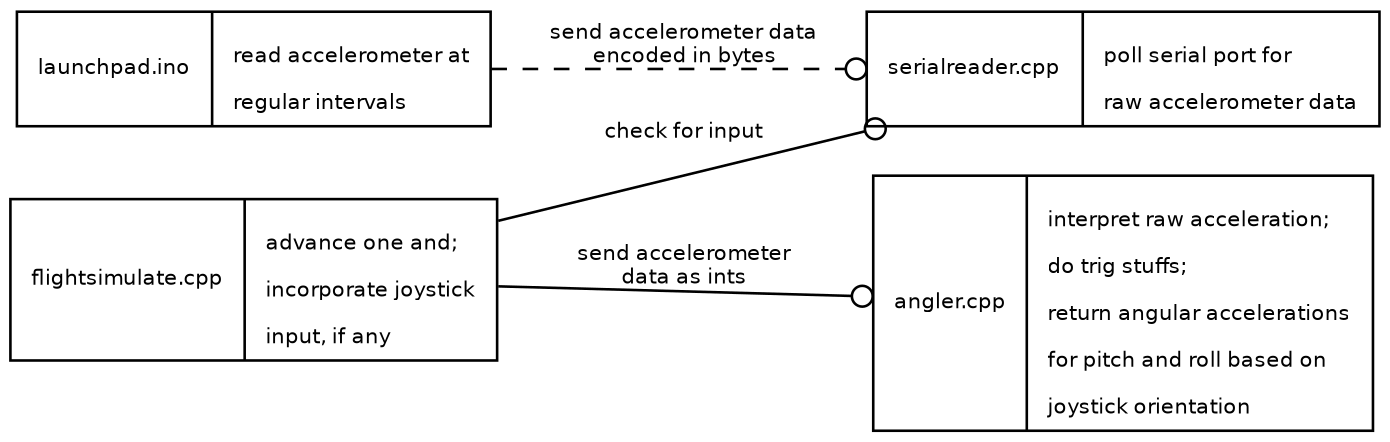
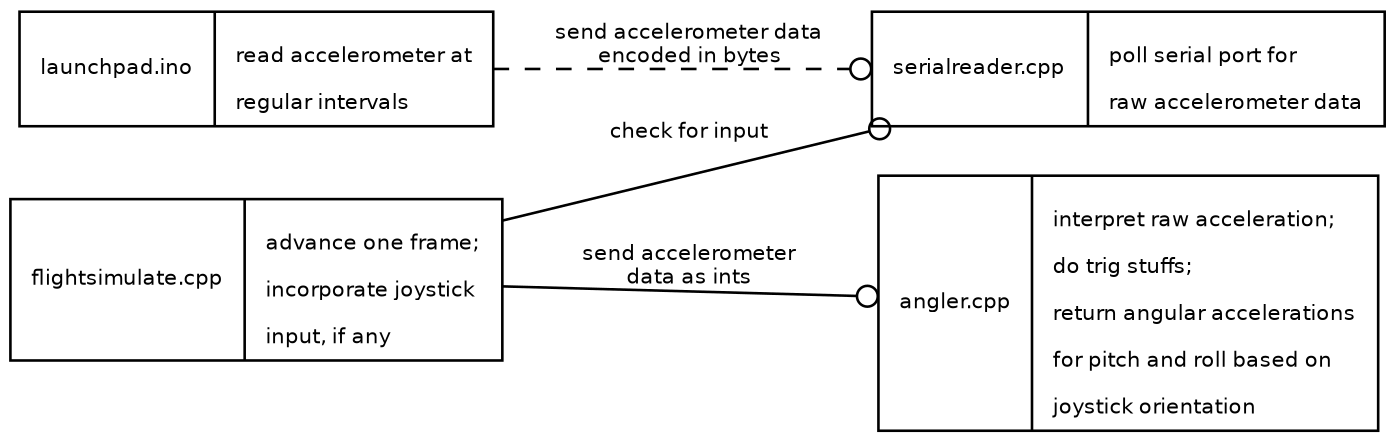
(363, 243) -> (373, 243)
